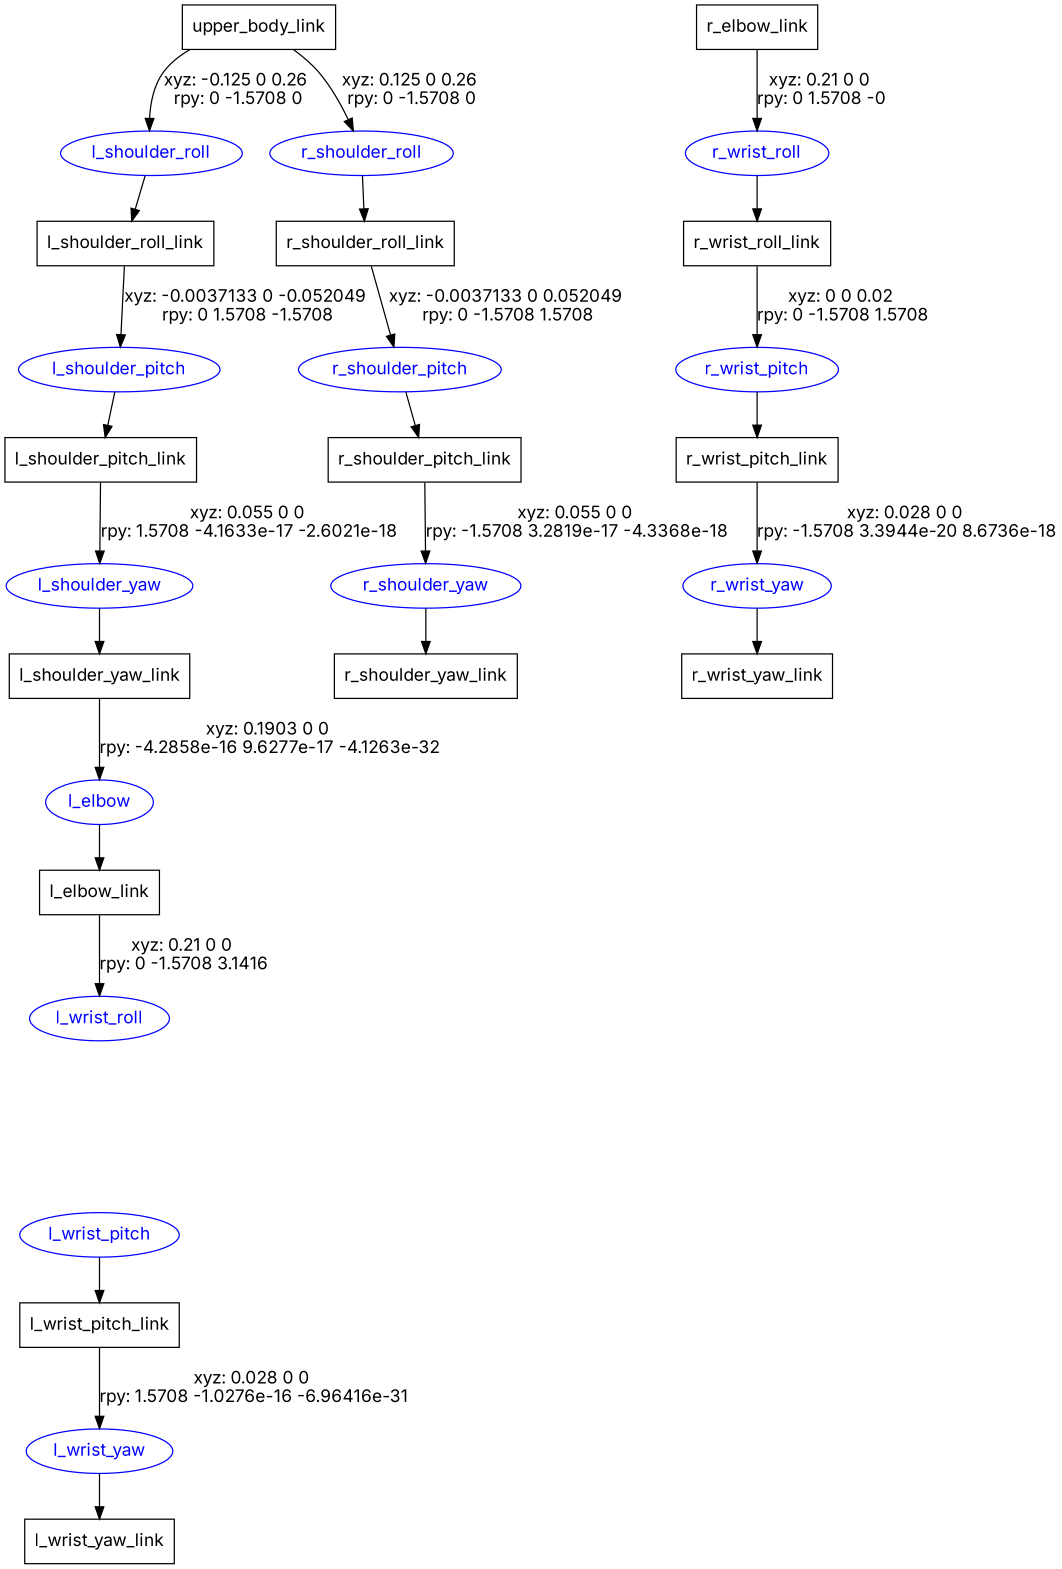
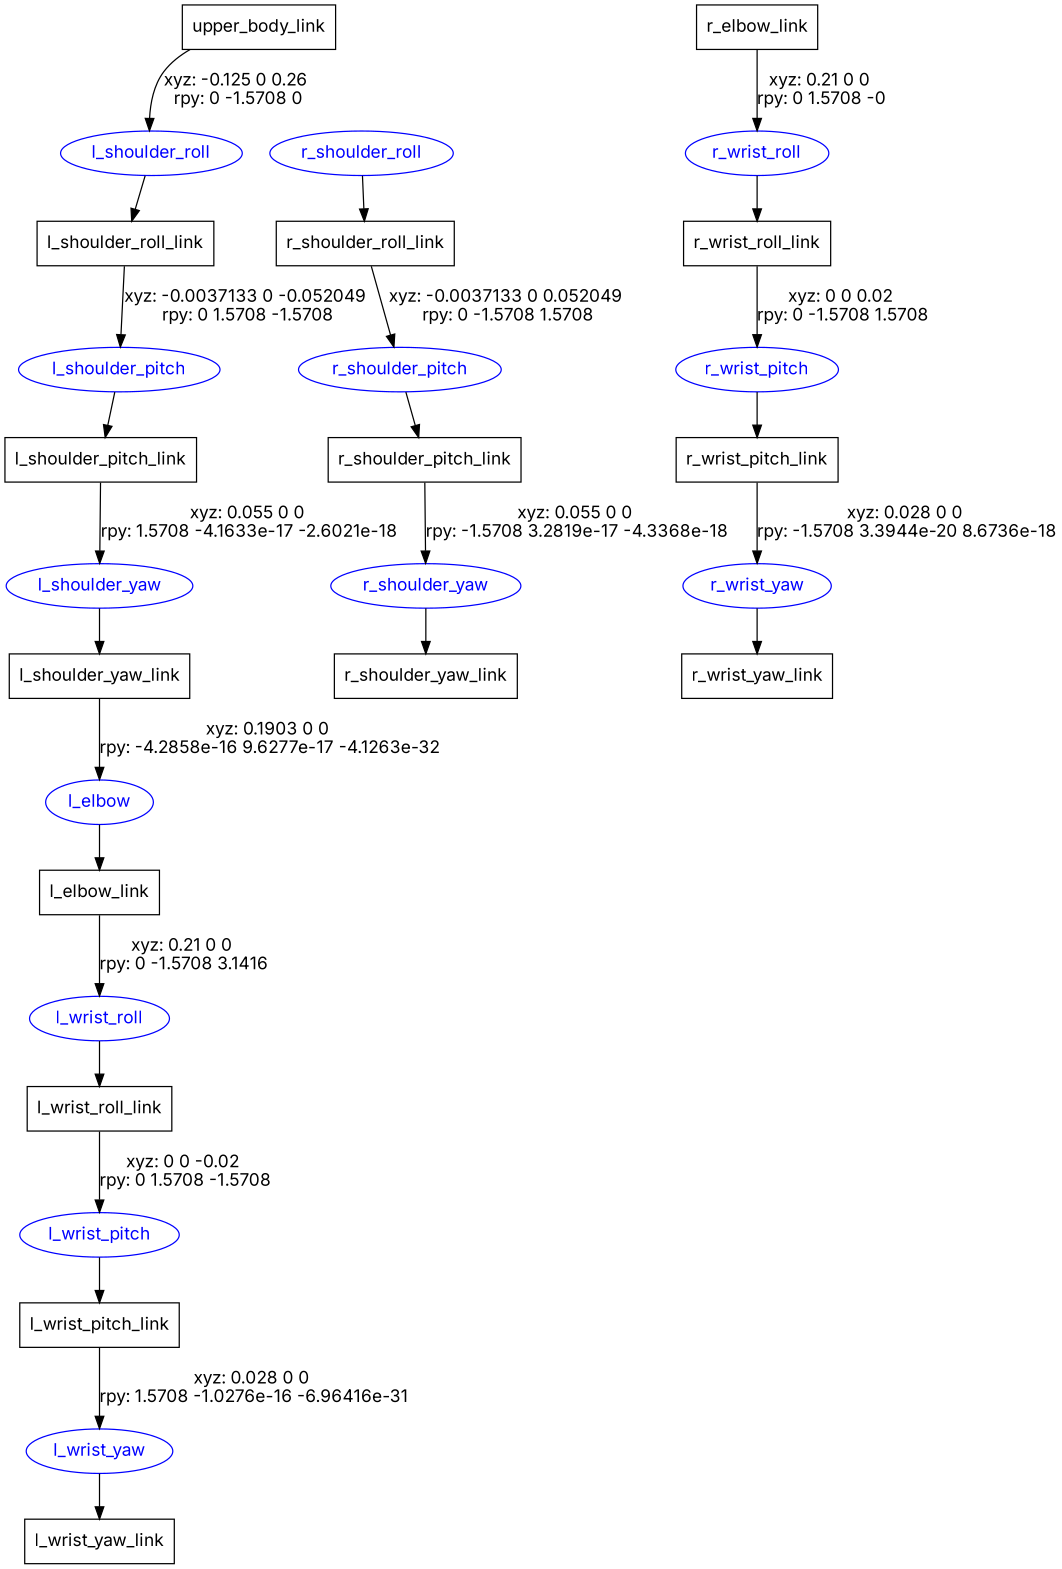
(325, 81) -> none
none -> (100, 1109)
